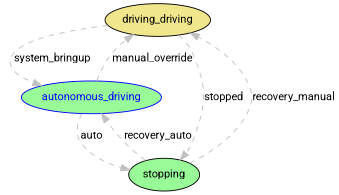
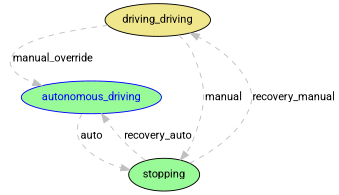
(108, 58) -> none
(53, 59) -> (53, 59)
(224, 97) -> (224, 97)
